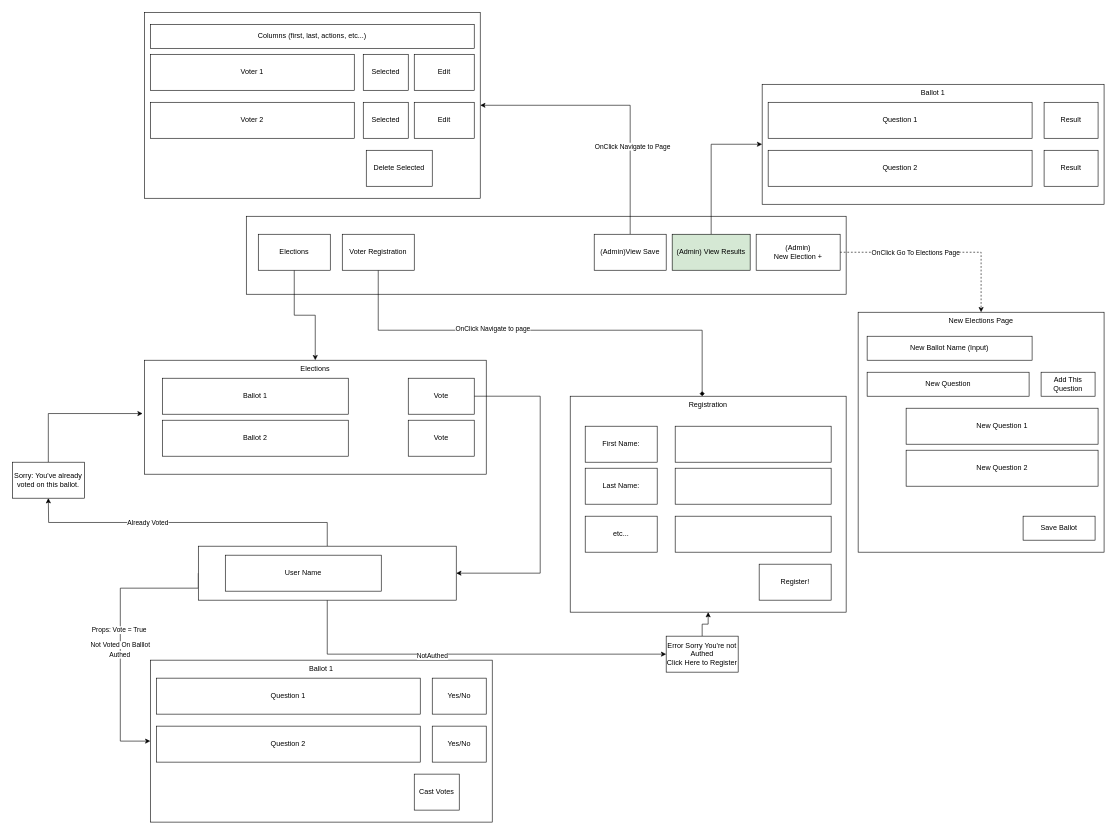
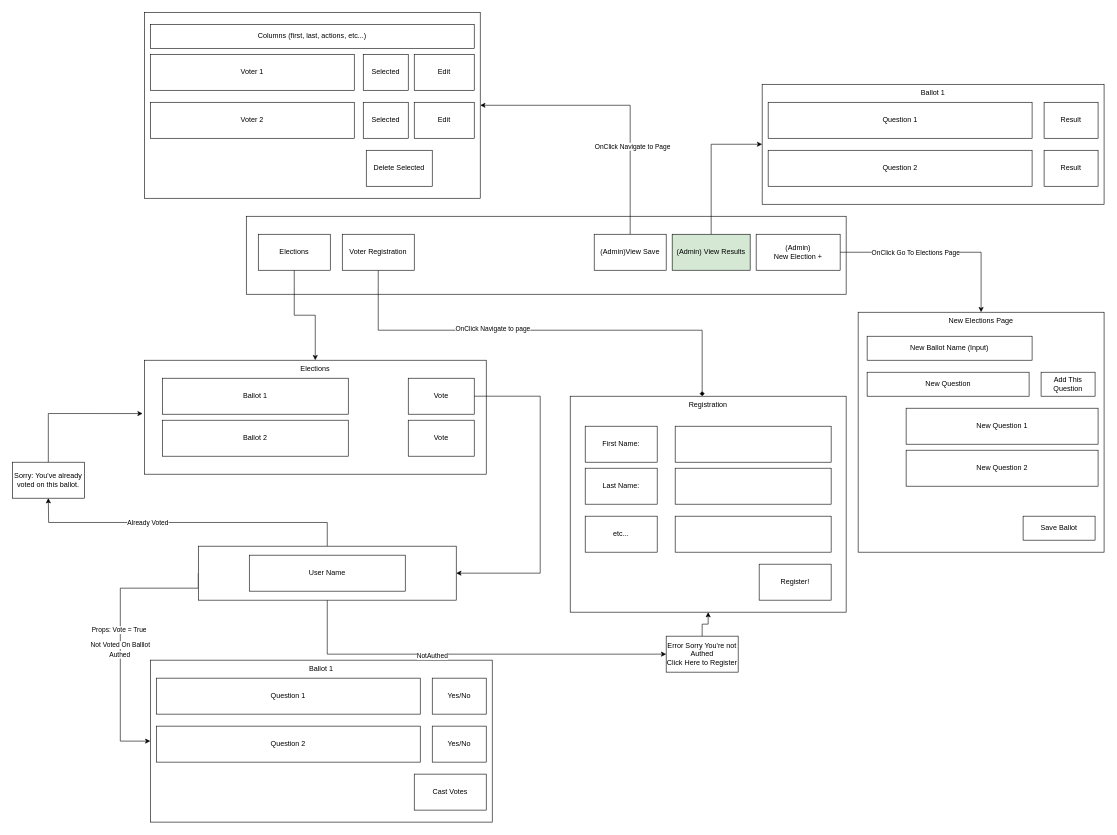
(981, 268) -> (981, 268)
(303, 573) -> (327, 573)
(437, 792) -> (450, 792)
